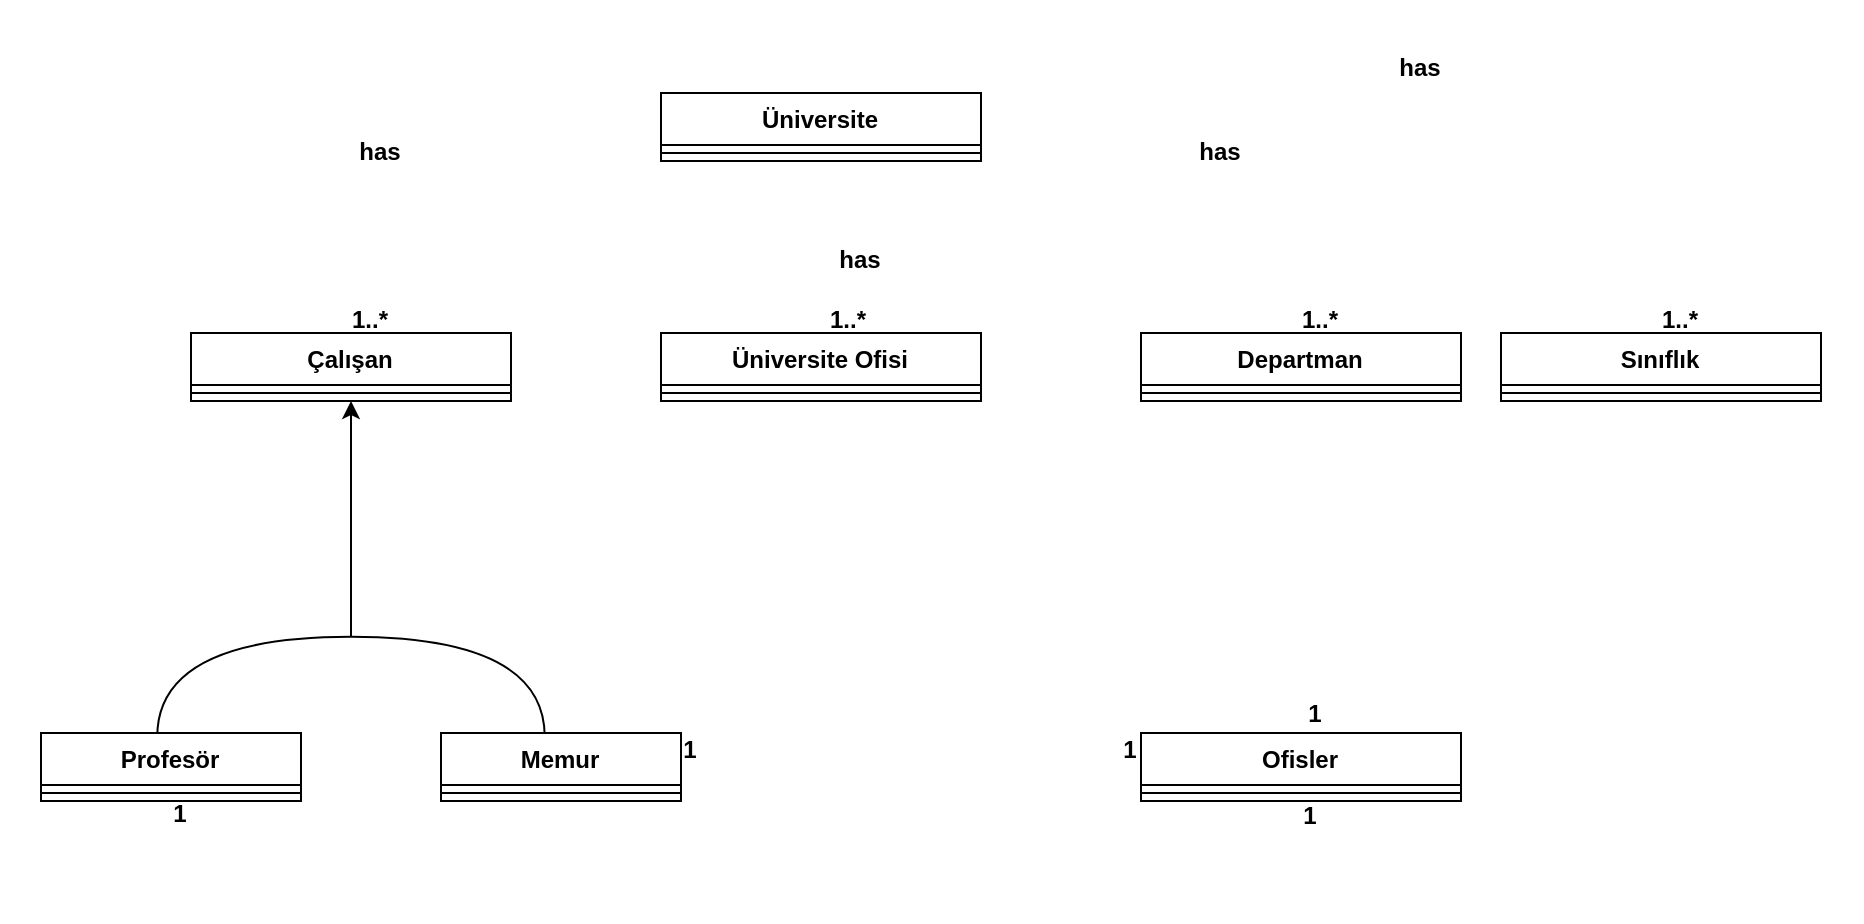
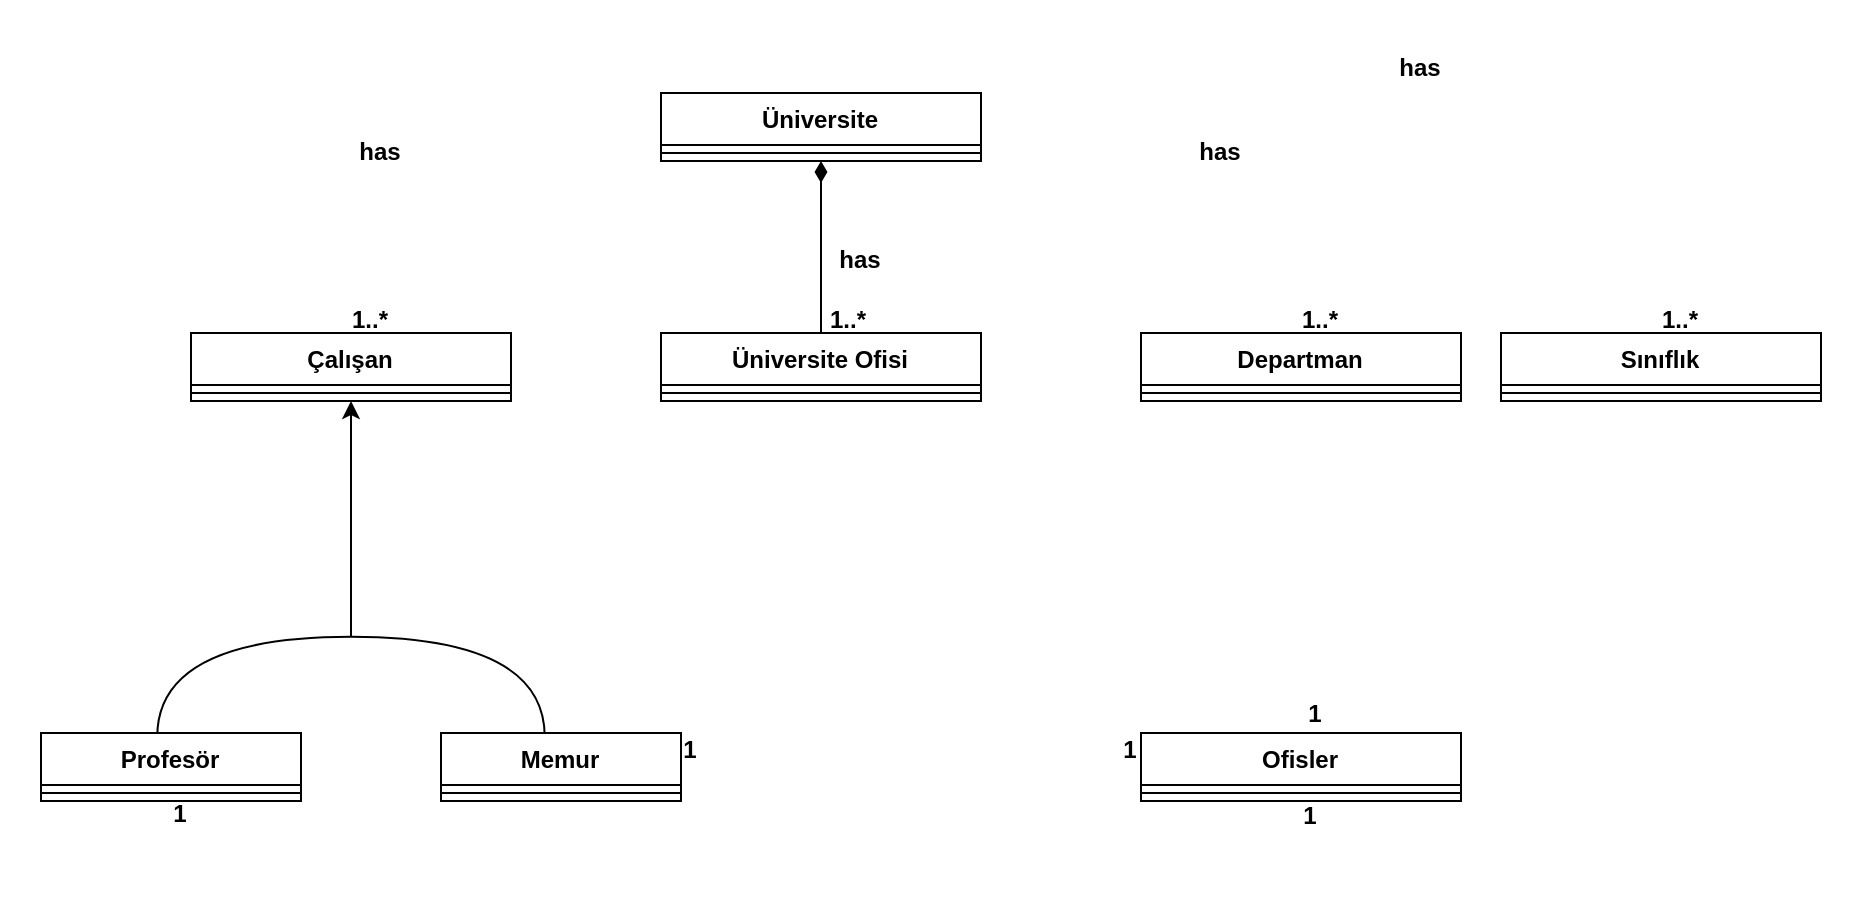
none -> (821, 257)
